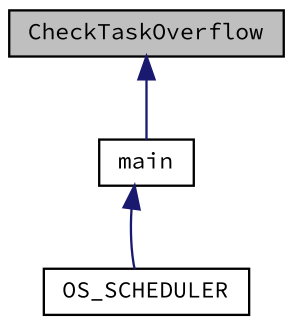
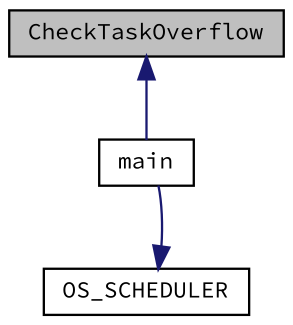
(131, 239) -> (162, 216)
